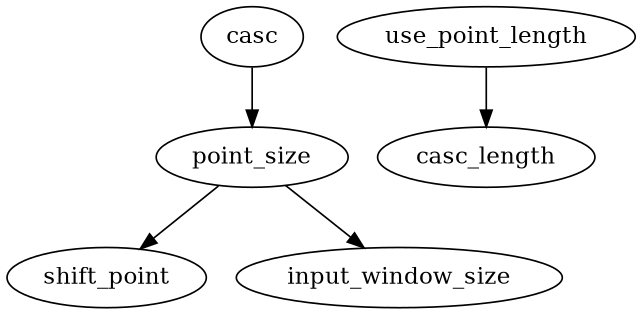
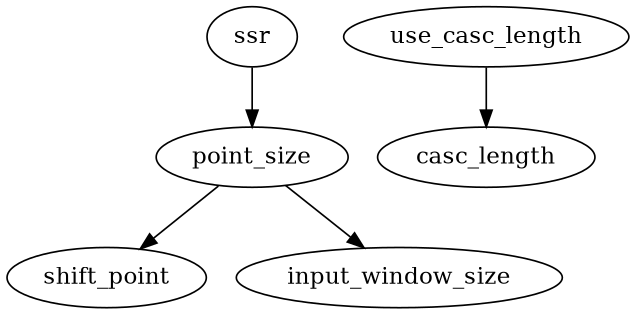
(252, 37) -> (252, 37)
(486, 37) -> (486, 37)
